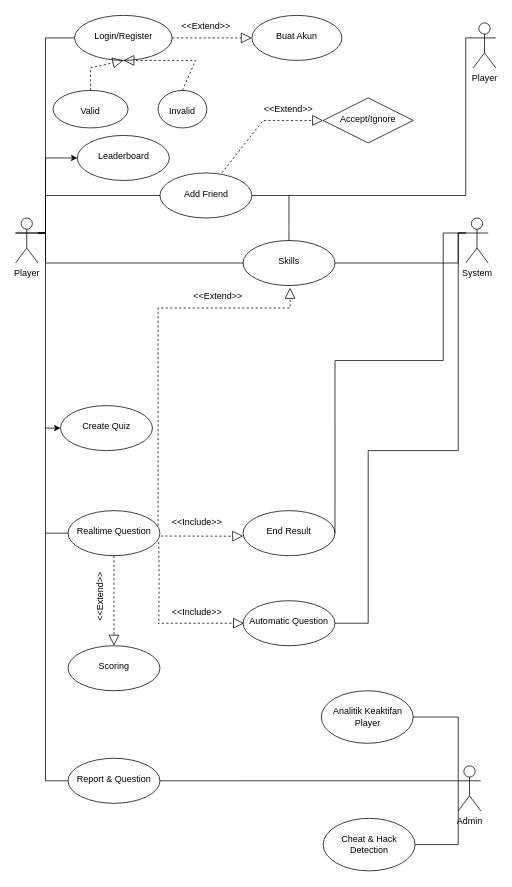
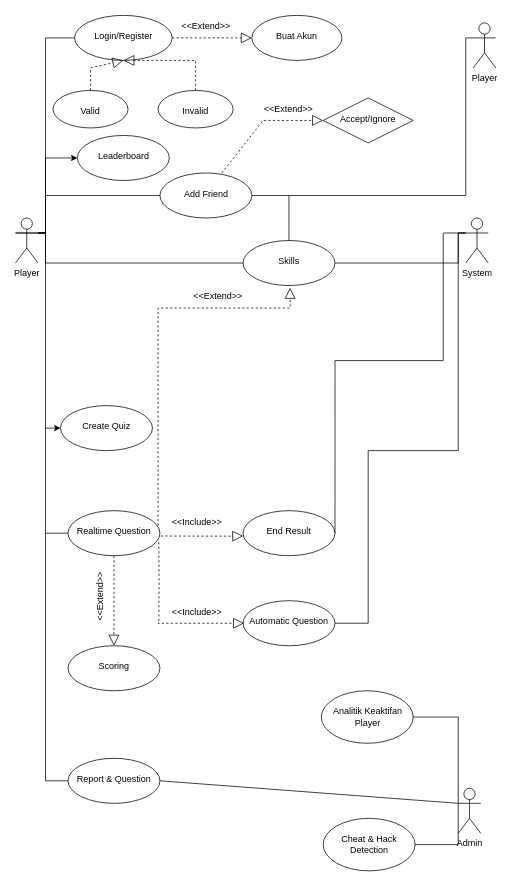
(182, 109) -> (195, 109)
(469, 788) -> (469, 810)
